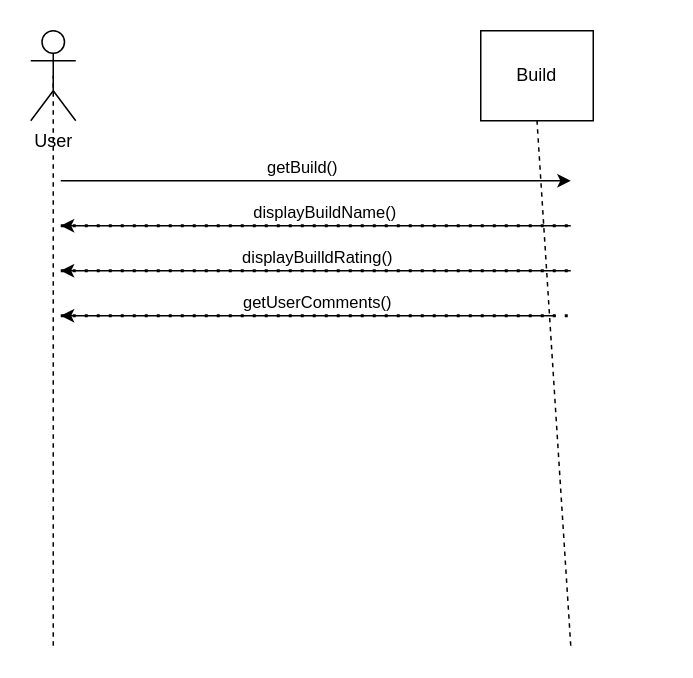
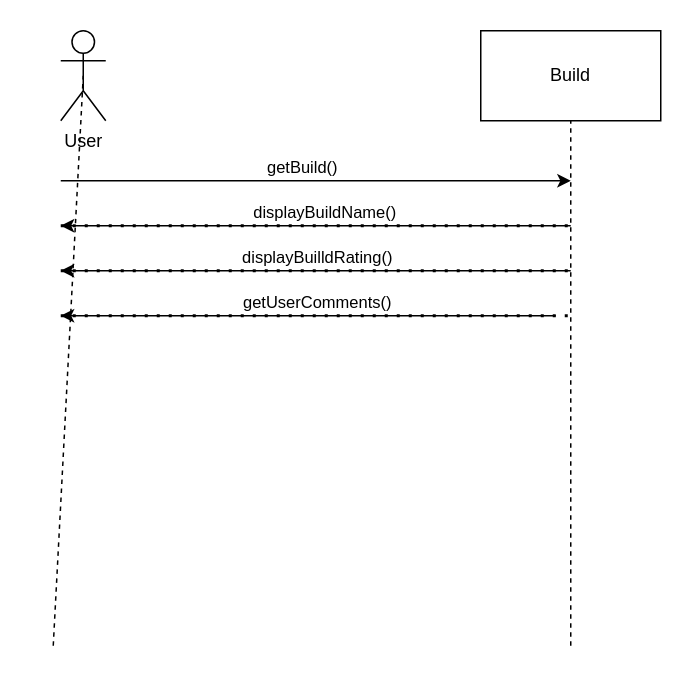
(53, 76) -> (83, 76)
(537, 76) -> (571, 76)
